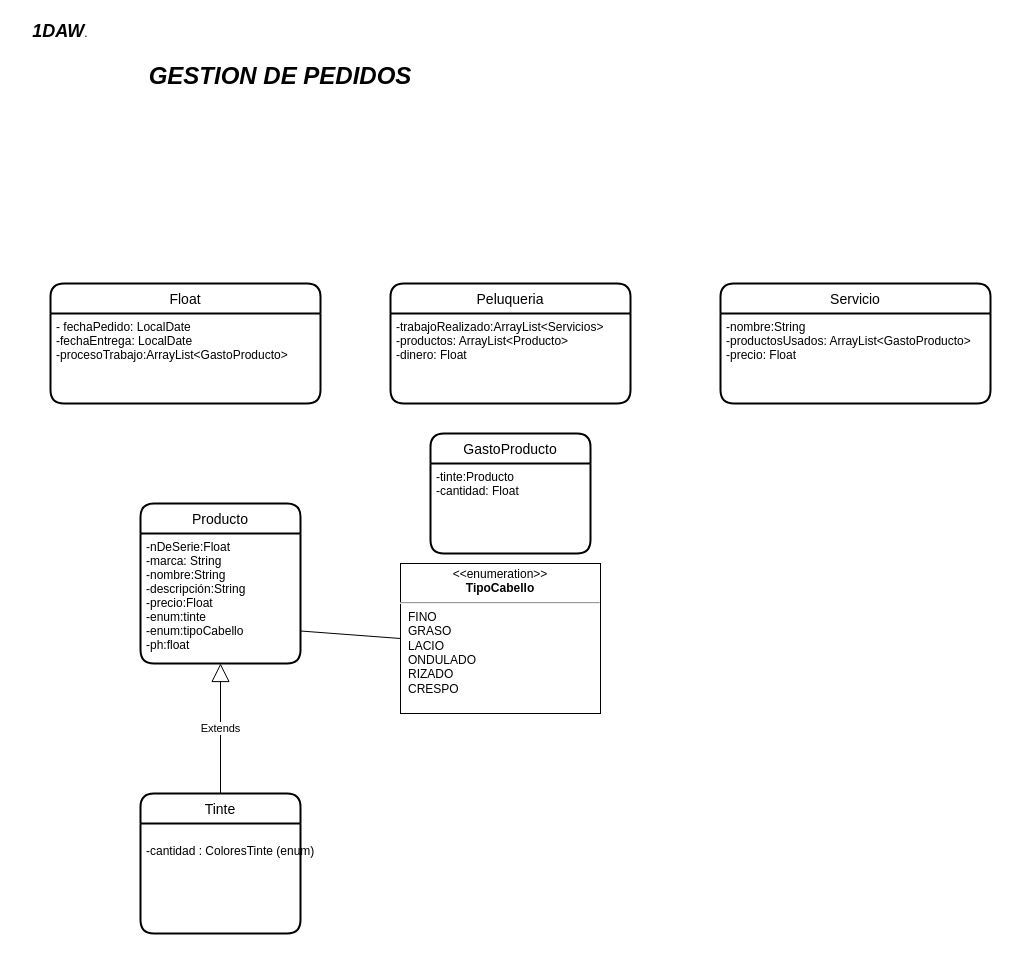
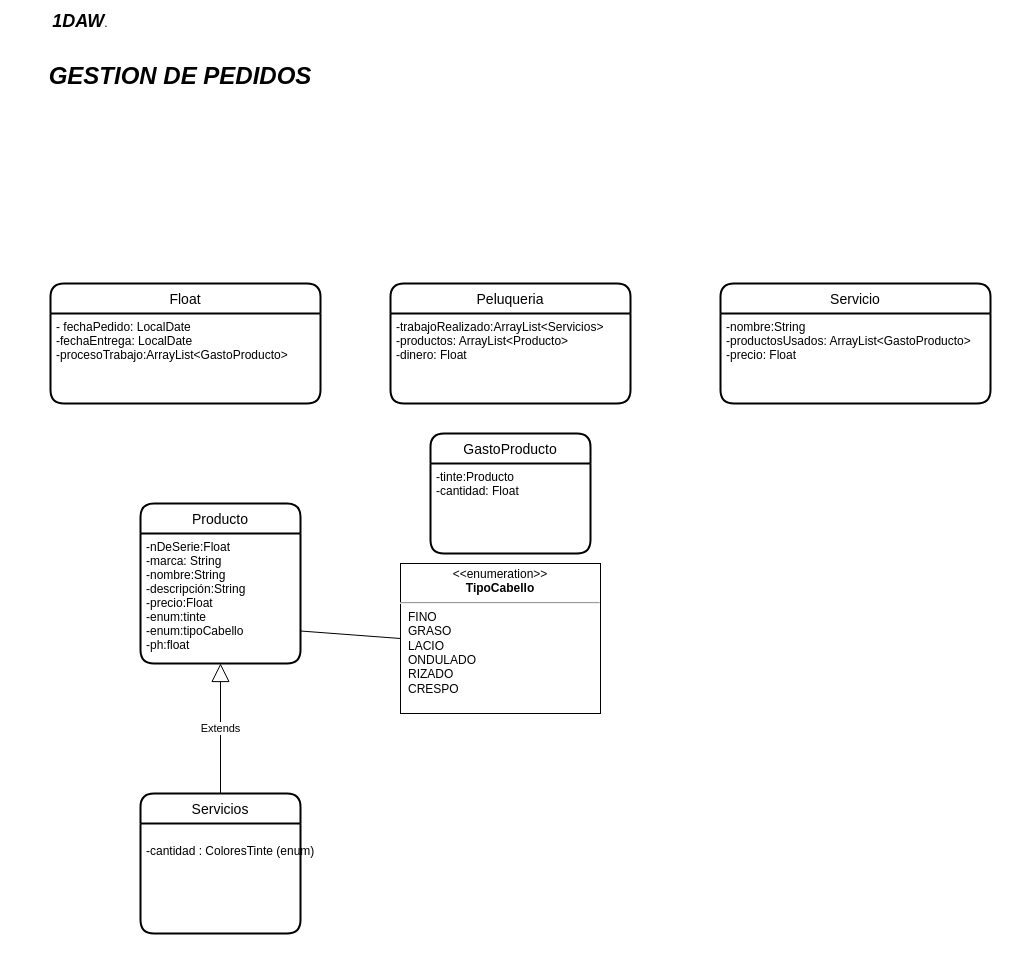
(61, 31) -> (81, 21)
(281, 76) -> (181, 76)
(220, 809) -> (220, 809)
